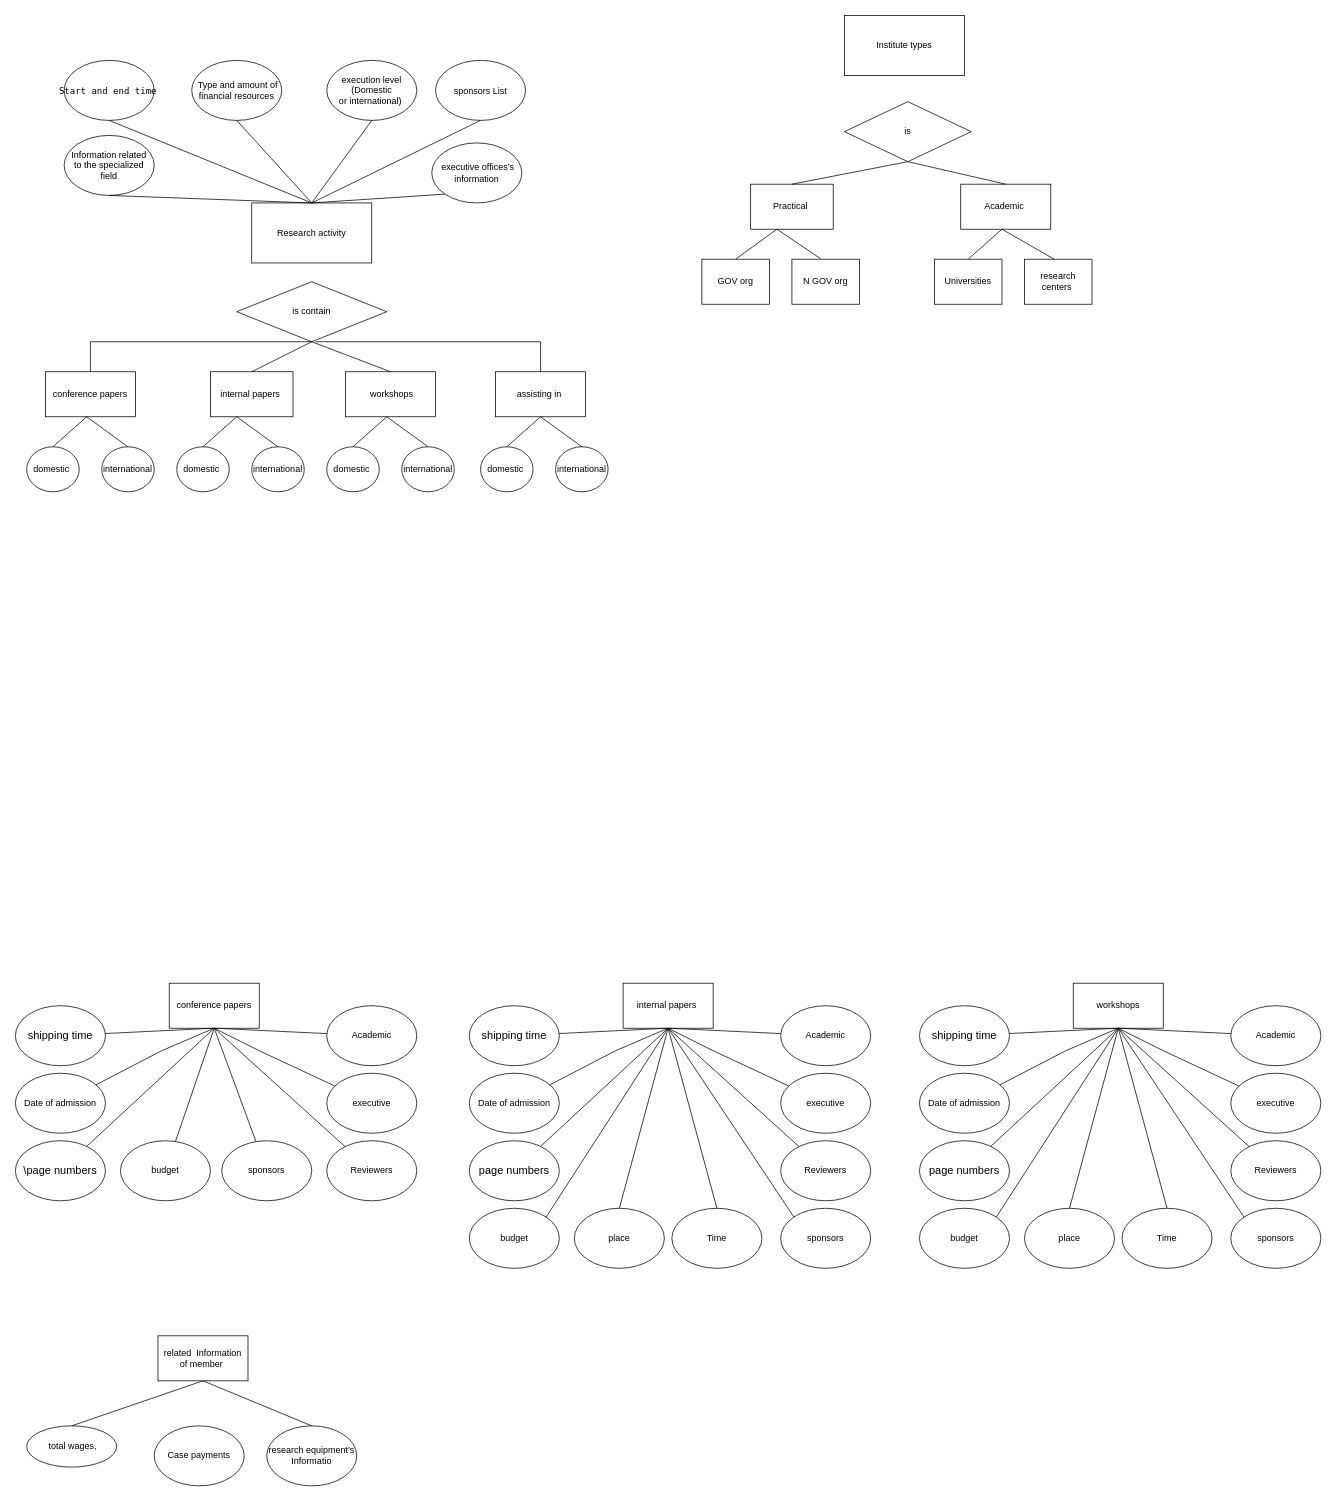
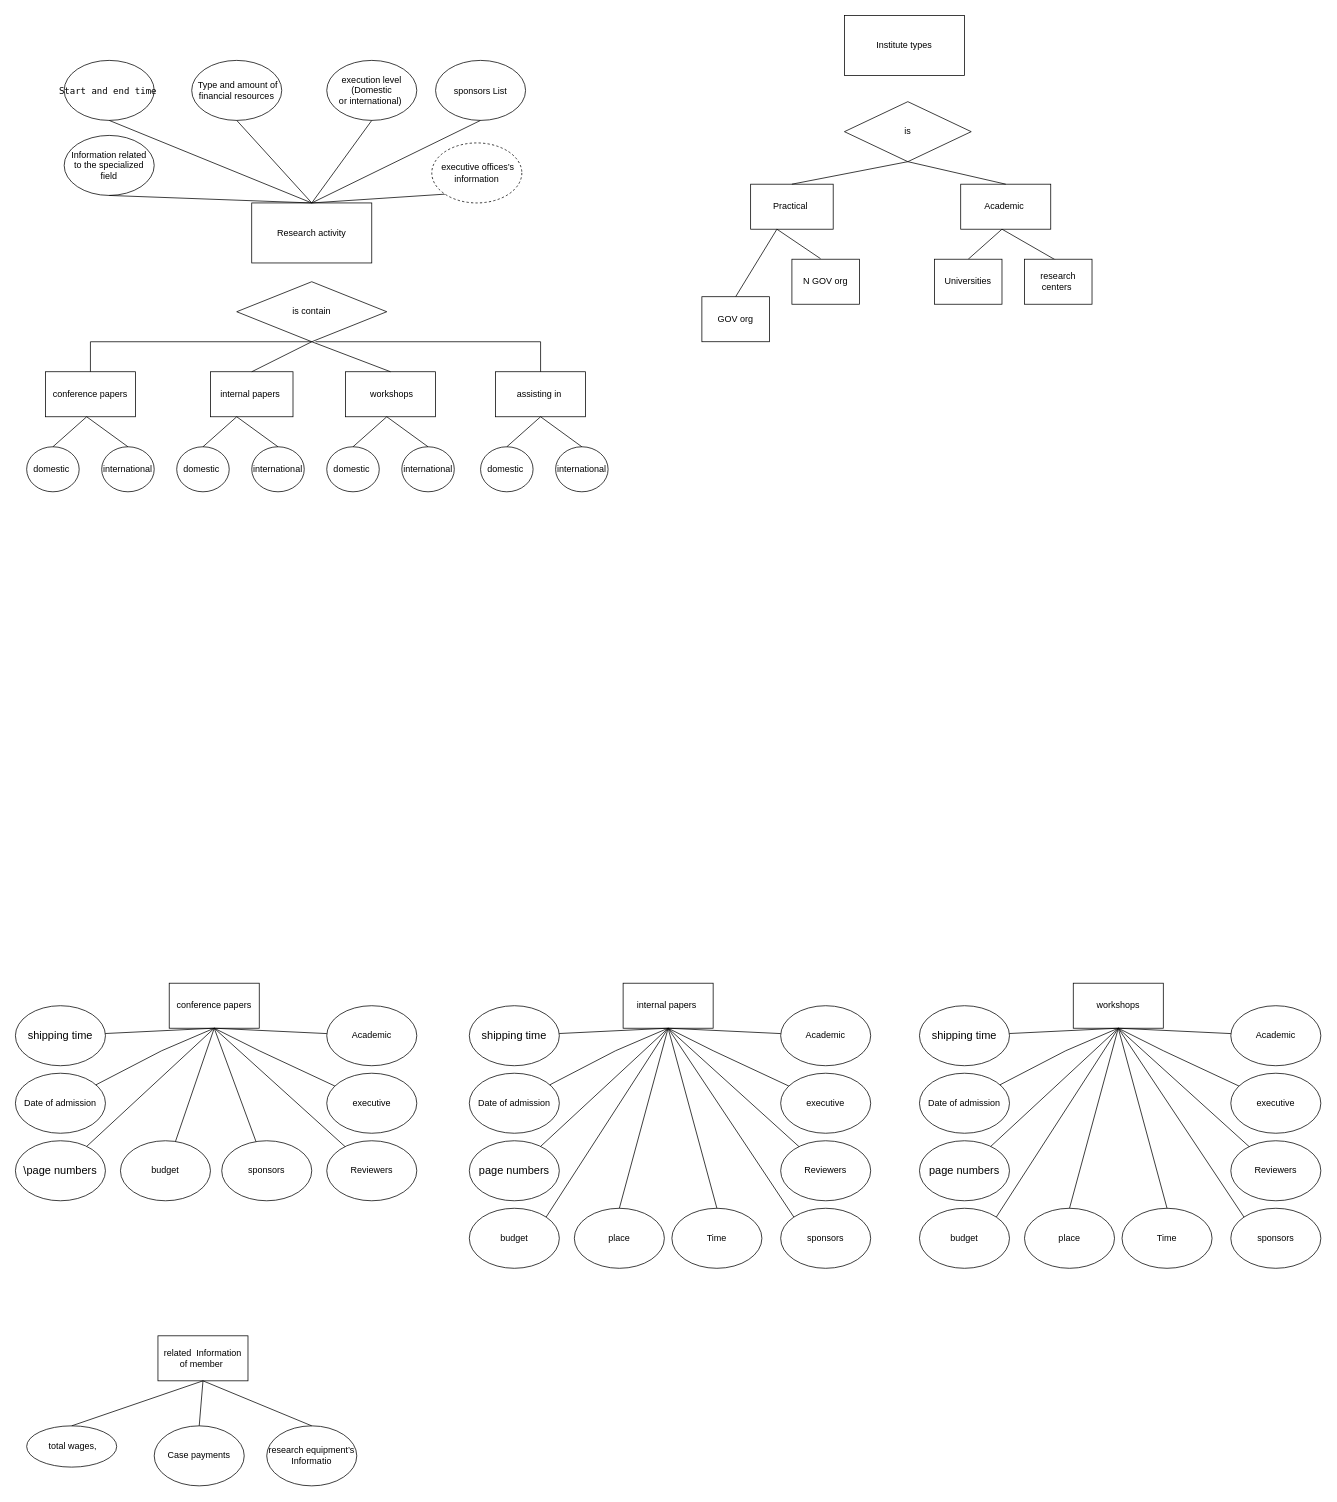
(477, 173) -> (477, 173)
(735, 282) -> (735, 319)
none -> (201, 1404)
